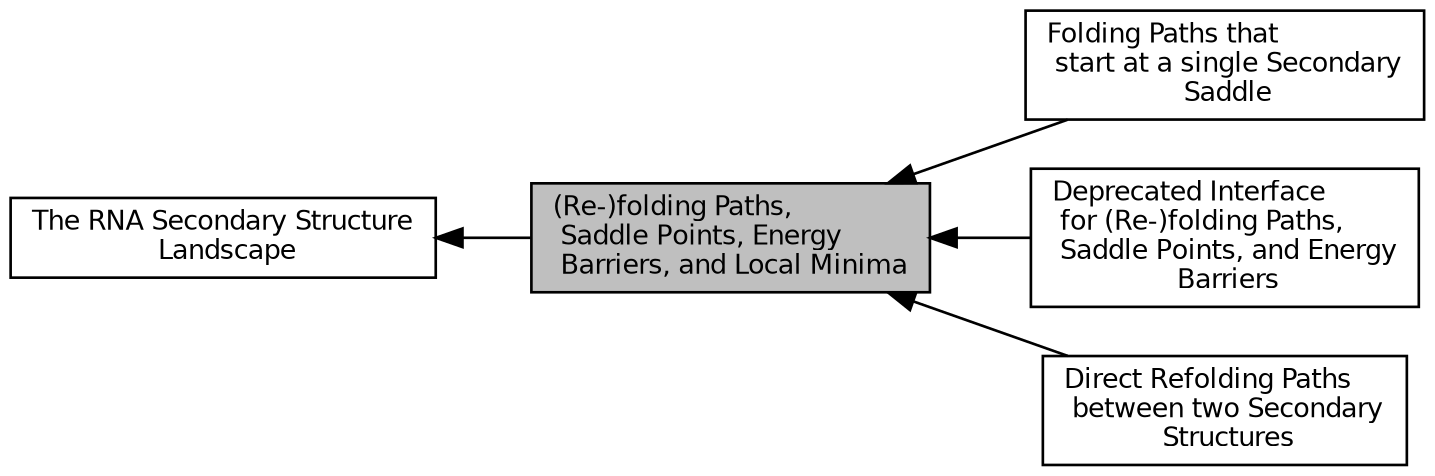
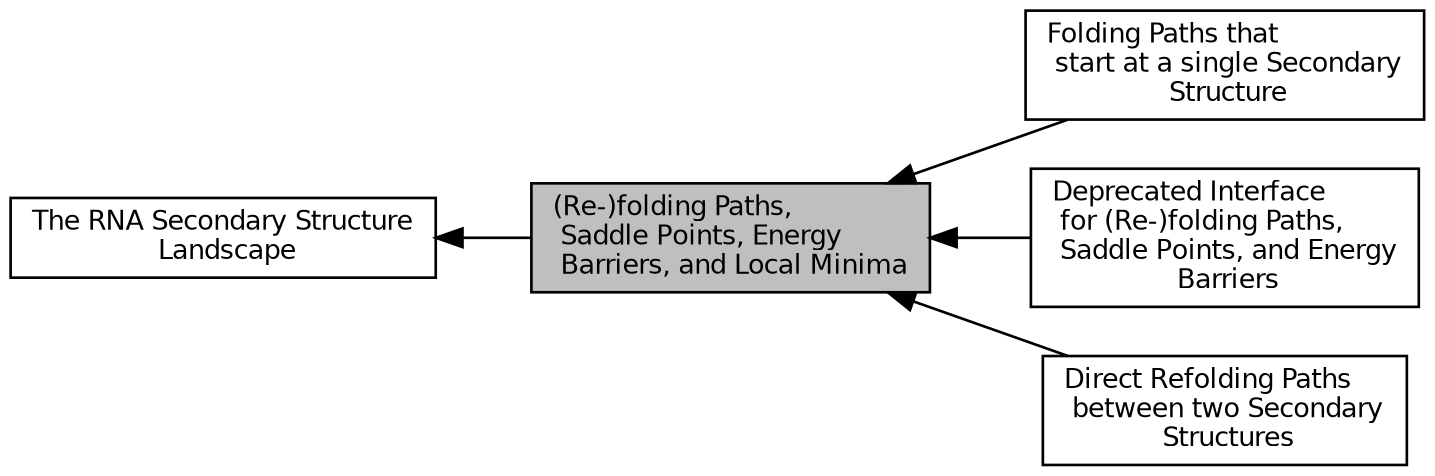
(1225, 65) -> (1225, 65)
